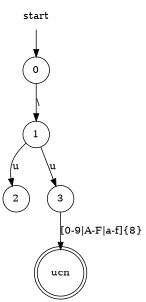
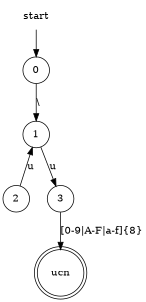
(14, 159) -> (25, 170)
